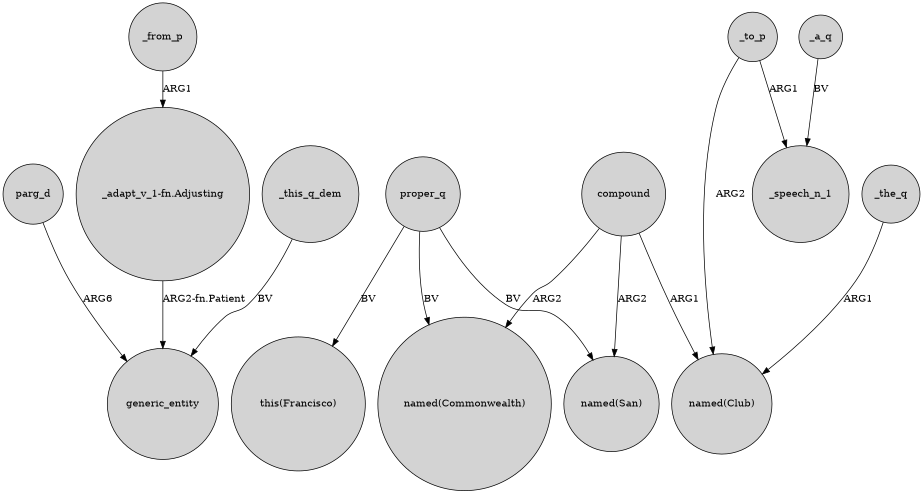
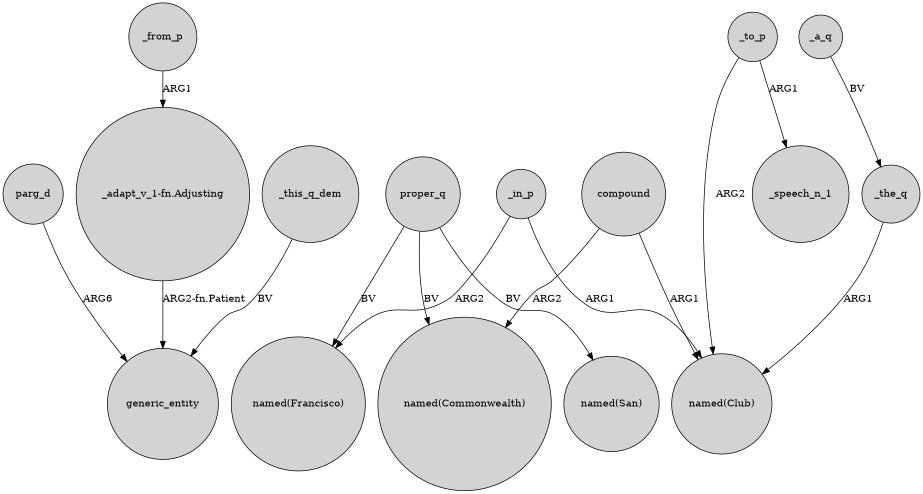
(813, 99) -> (856, 108)
none -> (521, 194)
(618, 293) -> none
(298, 404) -> (298, 404)
